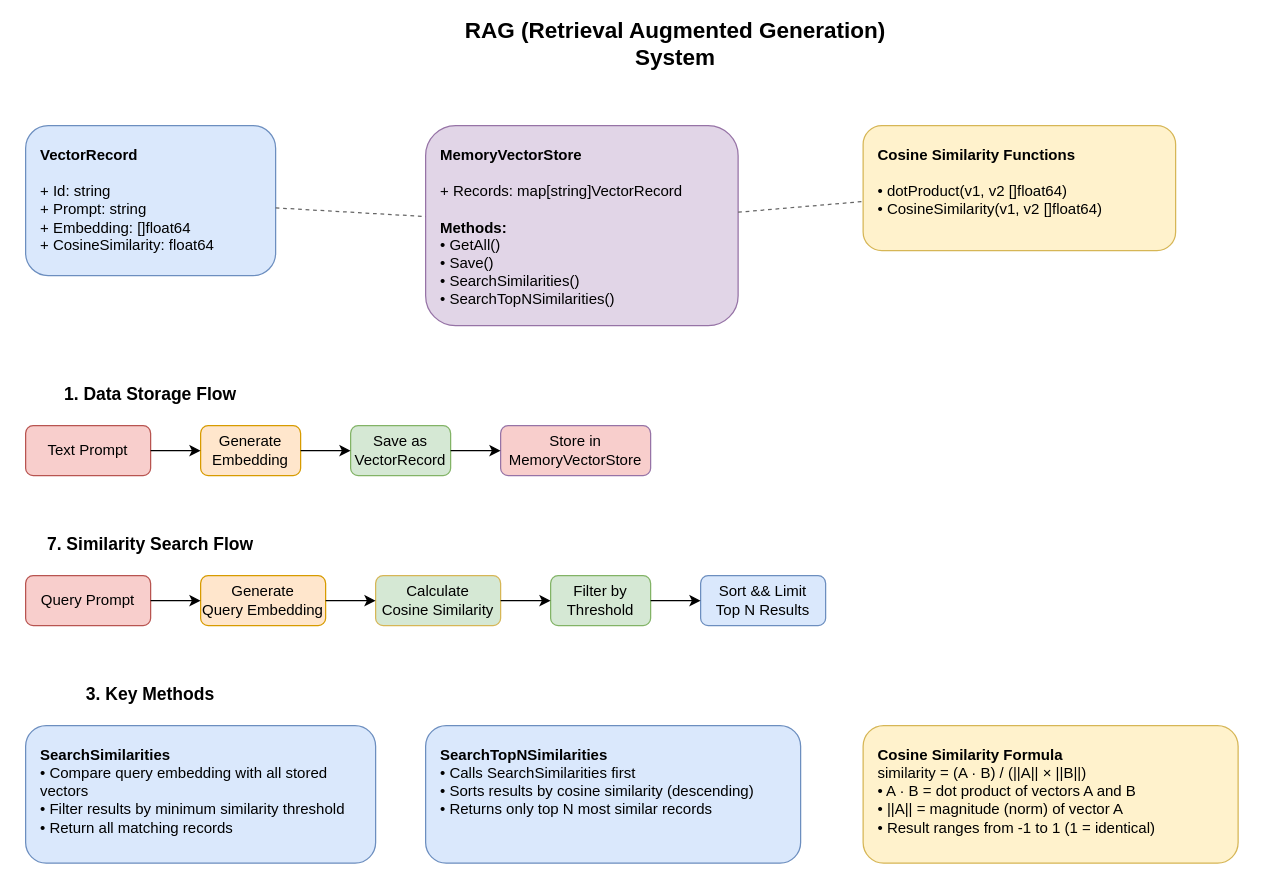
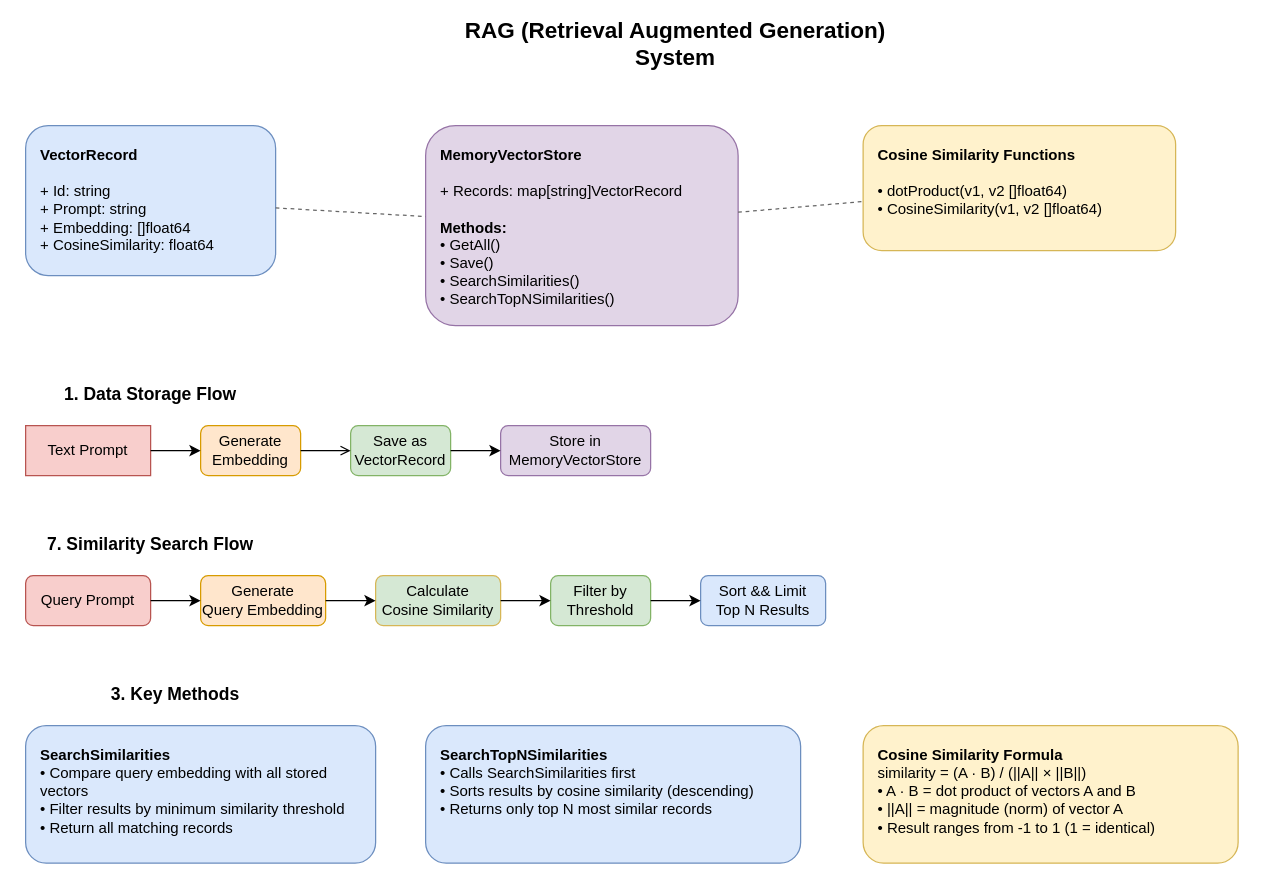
(88, 451) -> (88, 451)
(341, 451) -> (343, 451)
(576, 451) -> (576, 451)
(151, 694) -> (176, 694)
